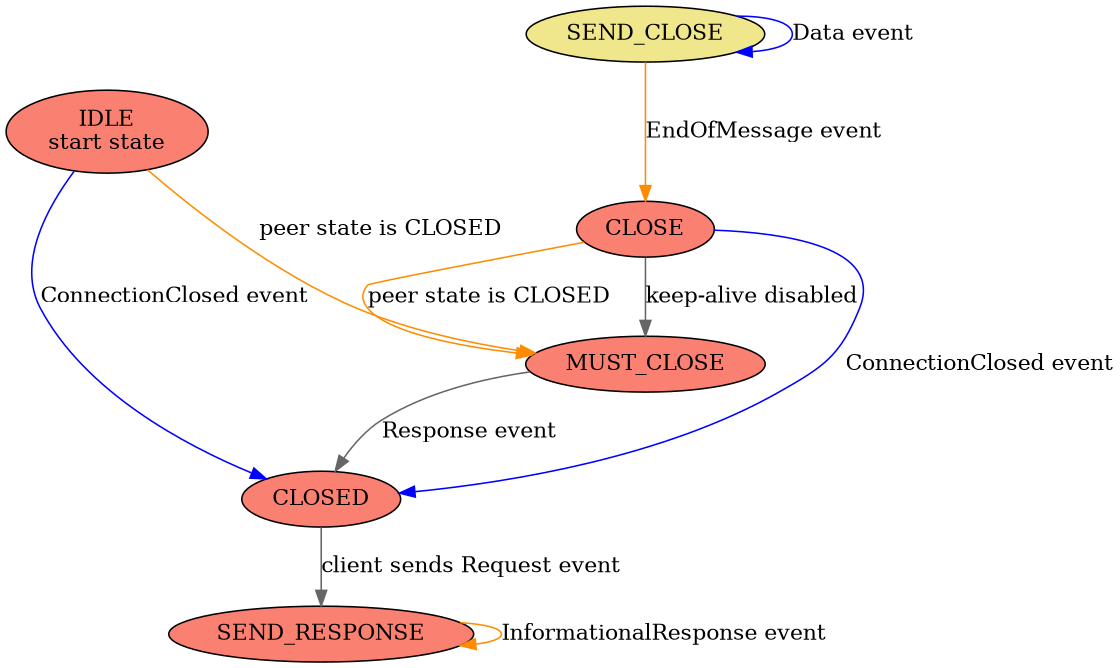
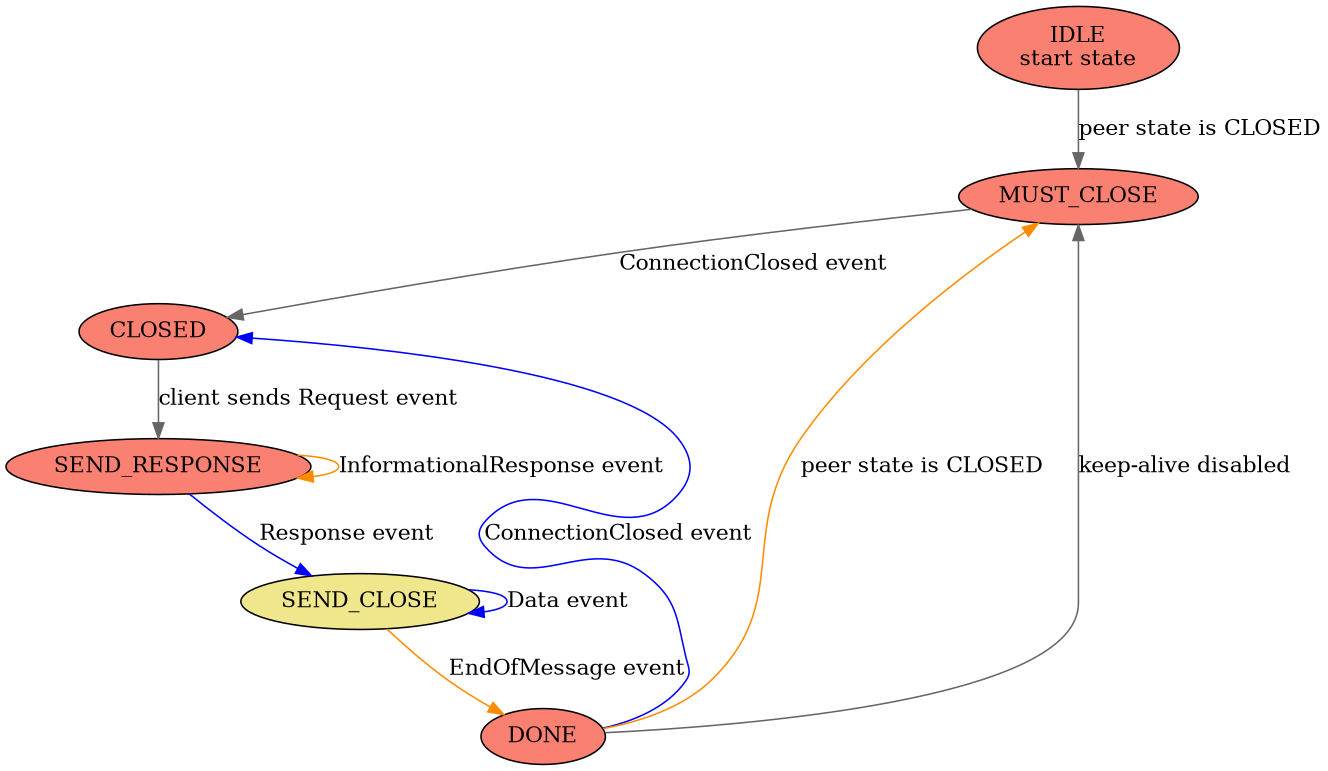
(645, 229) -> (543, 737)
(319, 290) -> (1078, 121)
(77, 358) -> none
(469, 432) -> (753, 264)
none -> (242, 534)
